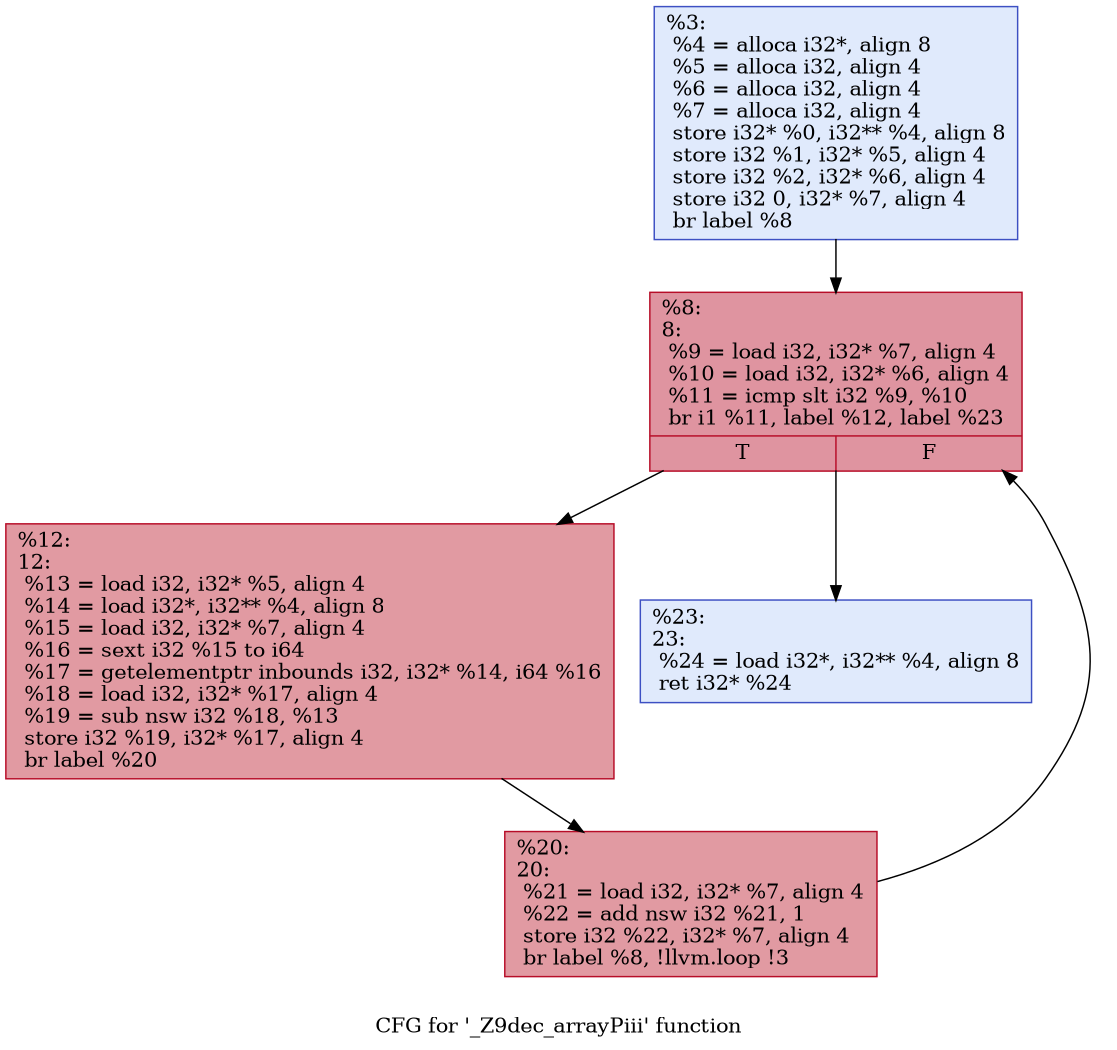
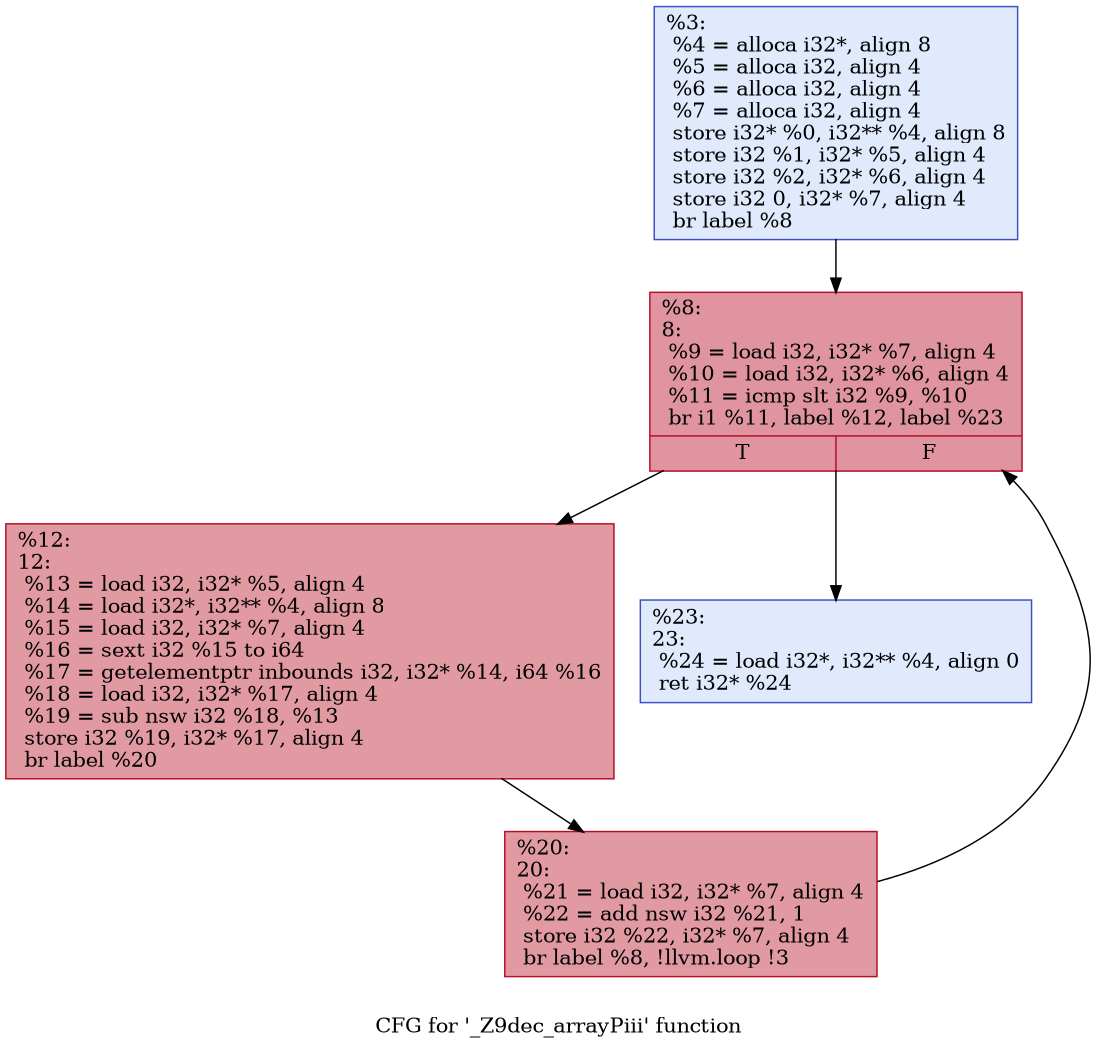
(836, 662) -> (836, 662)
